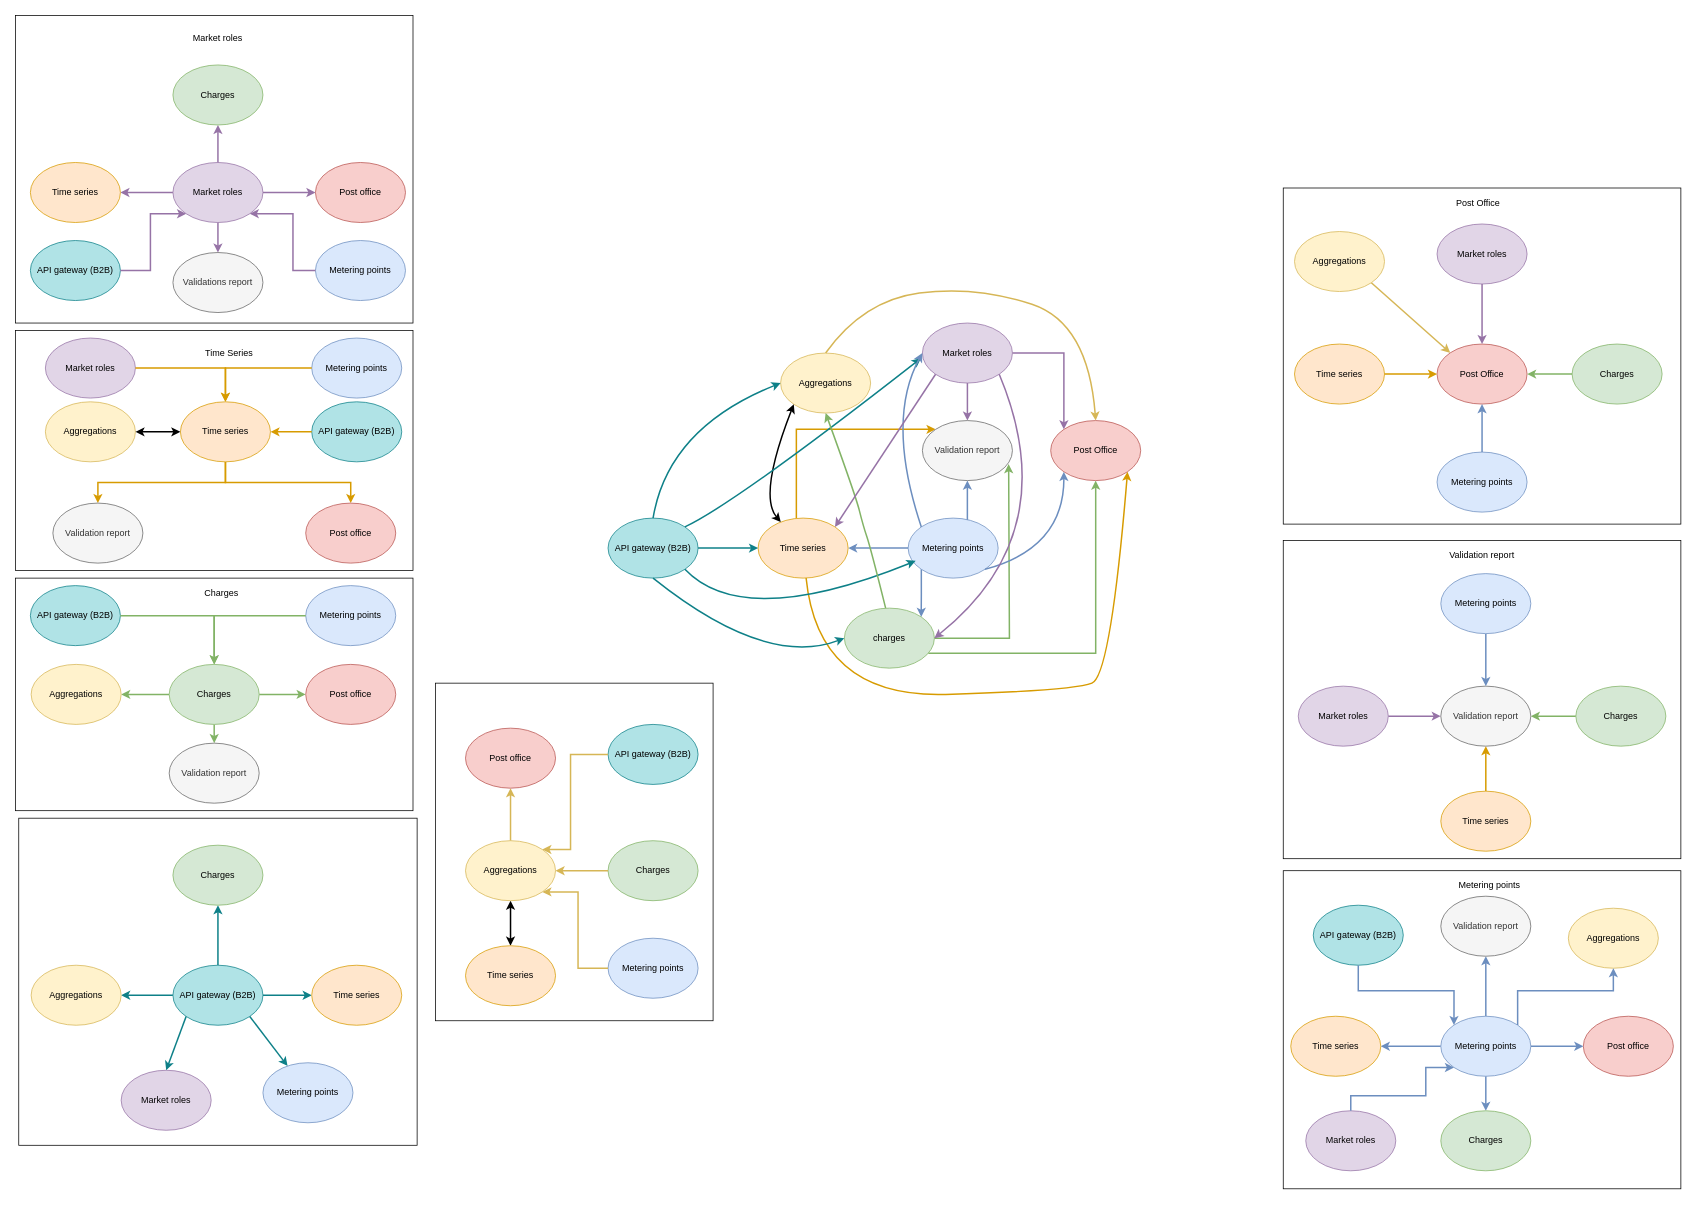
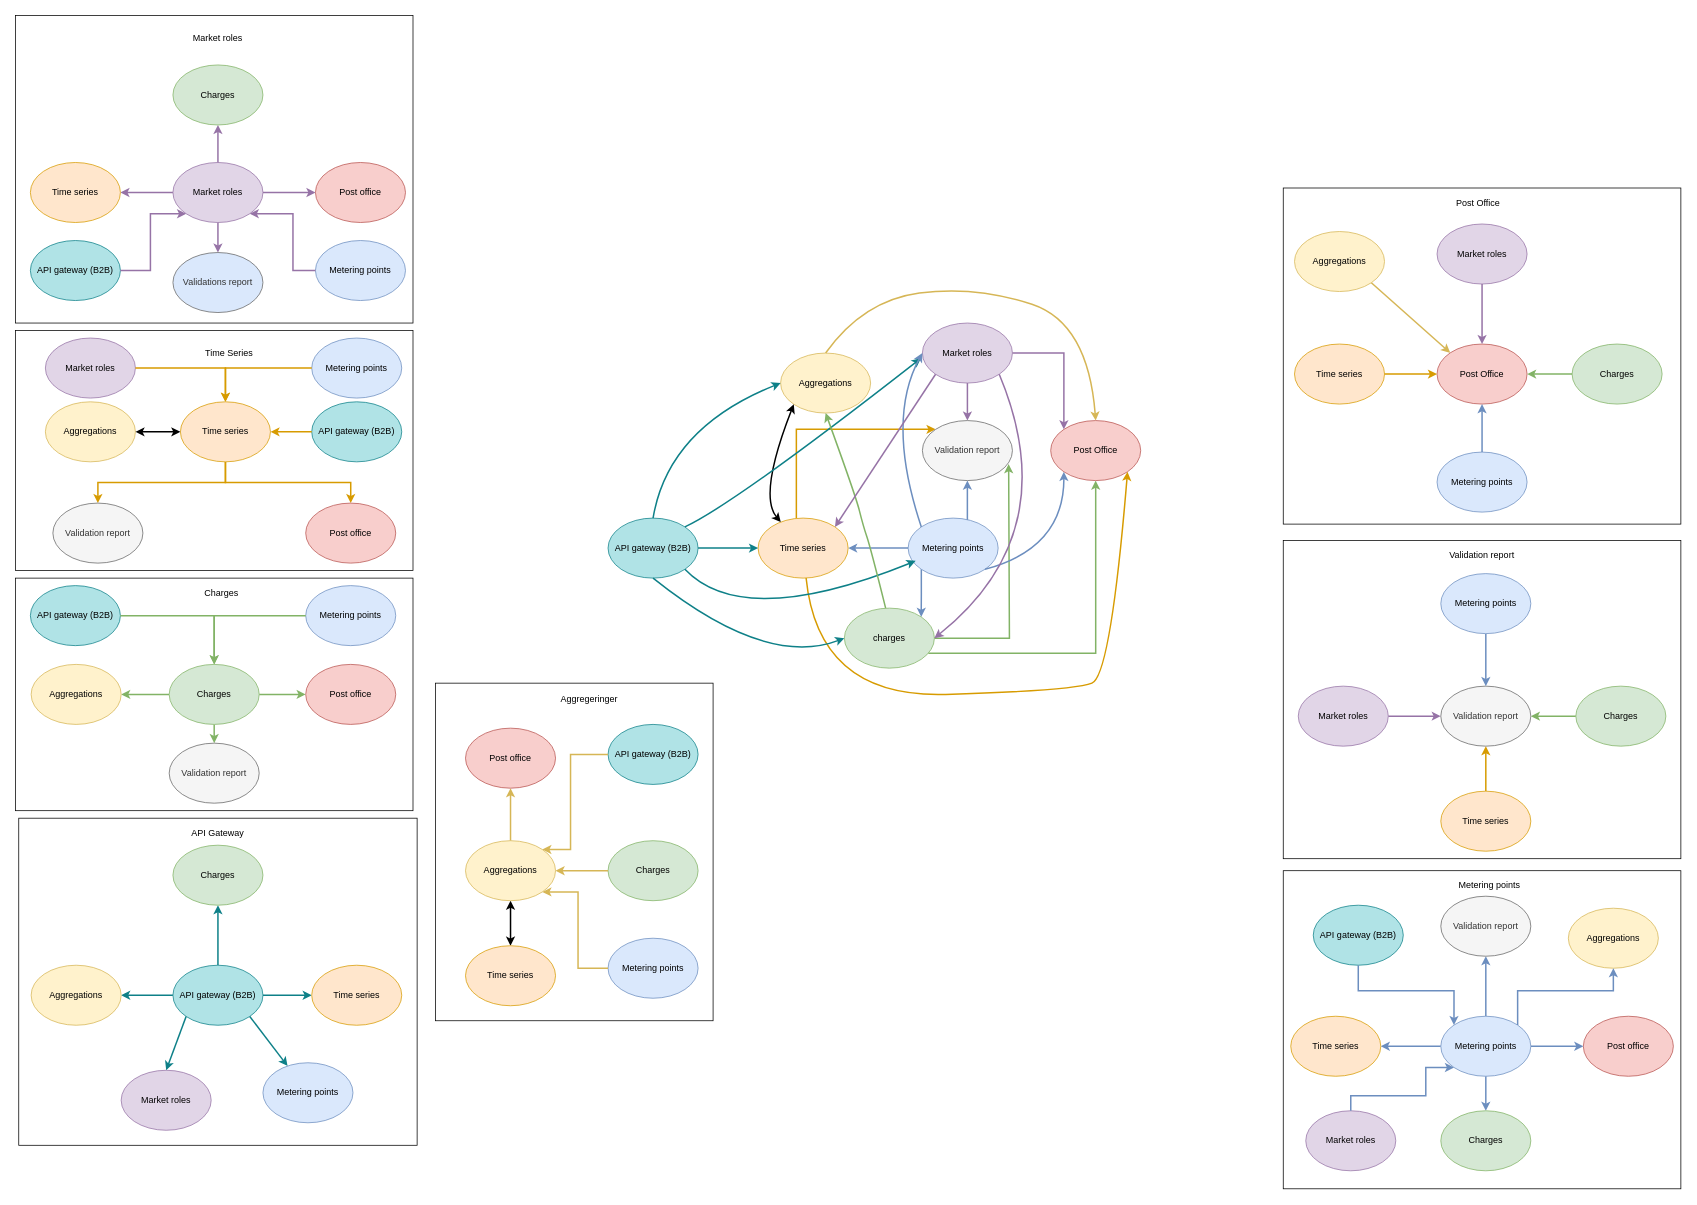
(218, 282) -> (218, 282)
none -> (589, 699)
none -> (218, 833)
